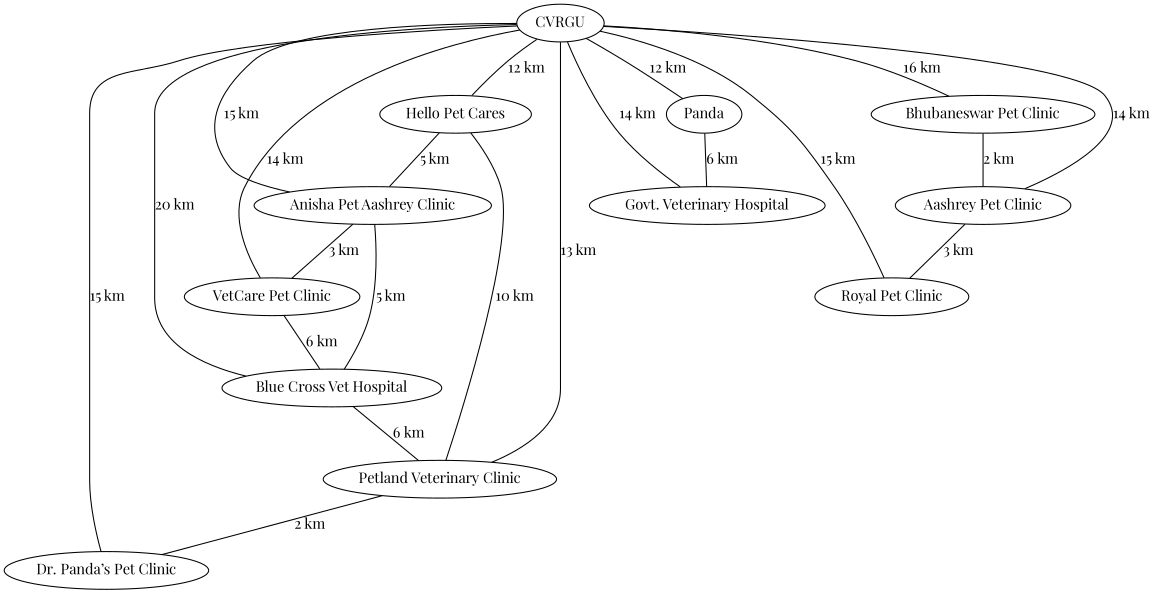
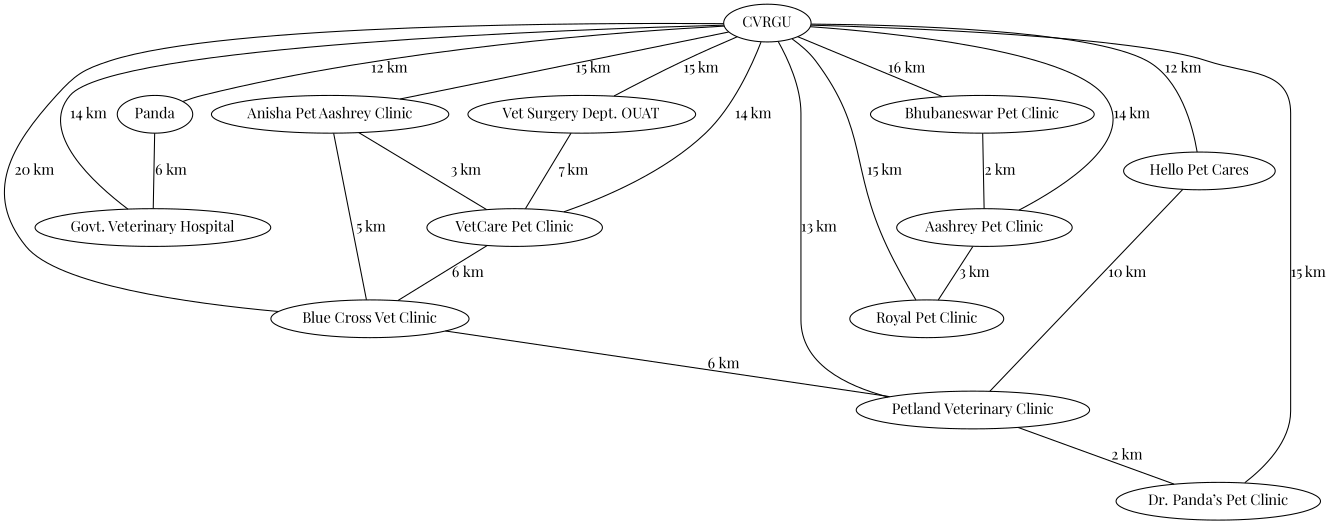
none -> (582, 114)
(414, 160) -> none
(332, 388) -> (370, 319)
